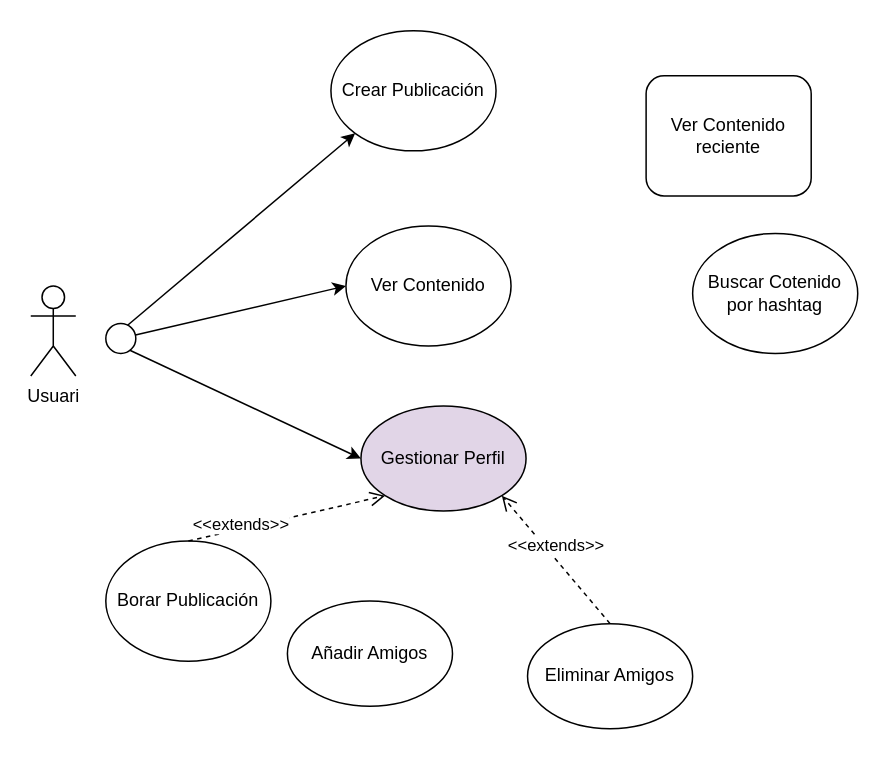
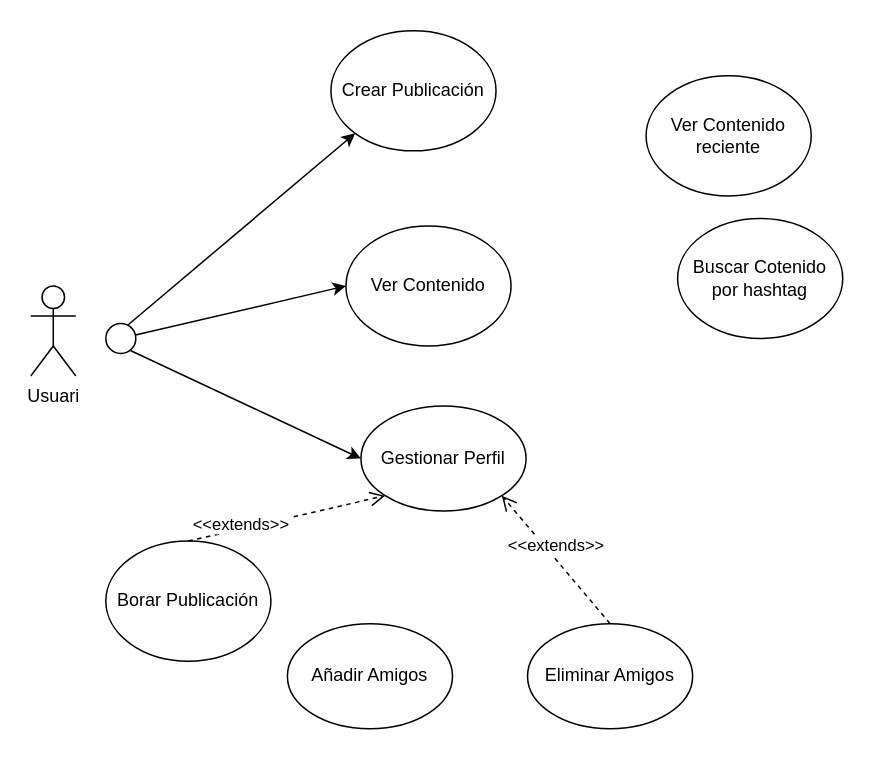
(728, 136) -> (728, 136)
(775, 293) -> (760, 278)
(443, 458) -> (443, 458)
(370, 653) -> (370, 676)
